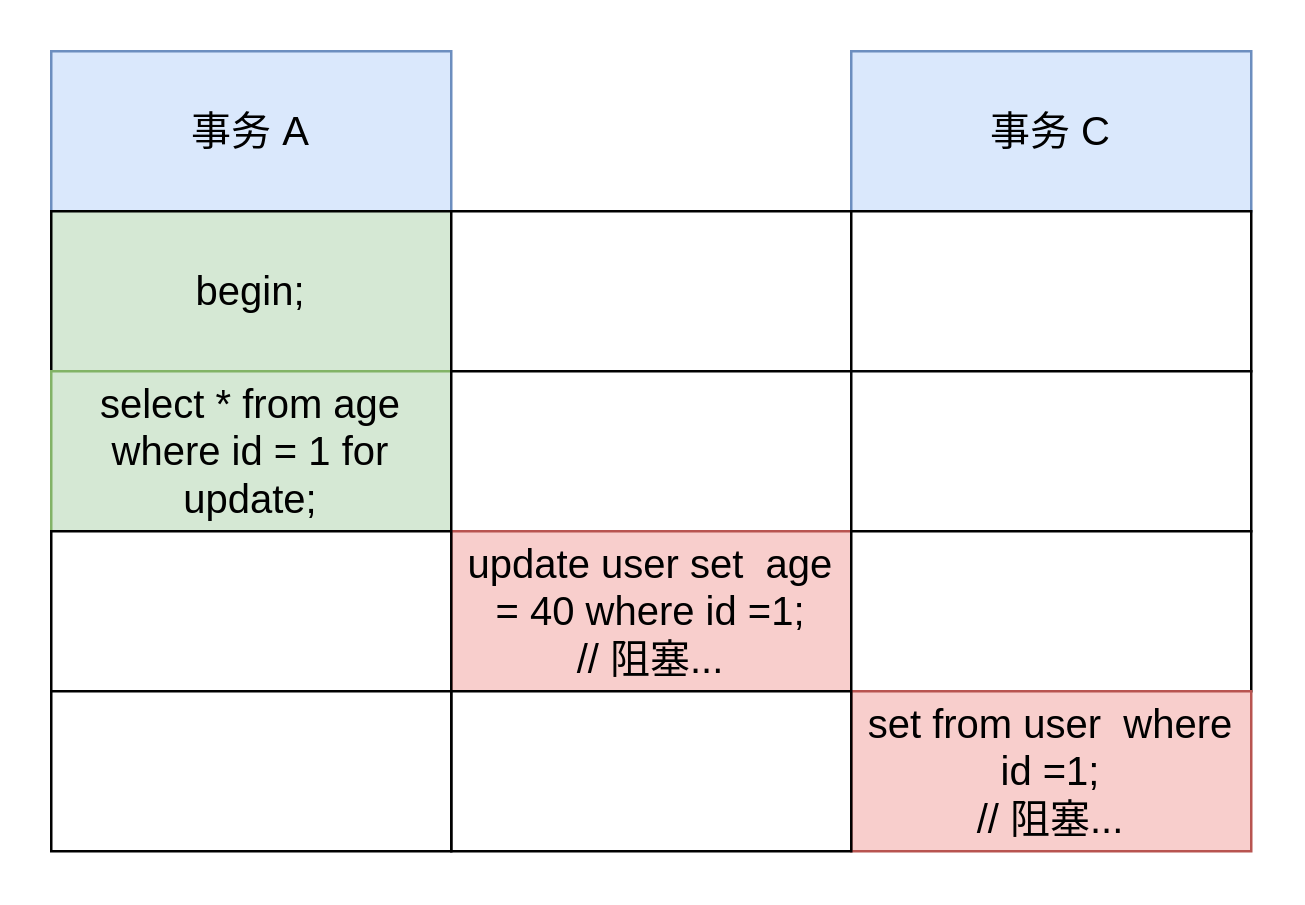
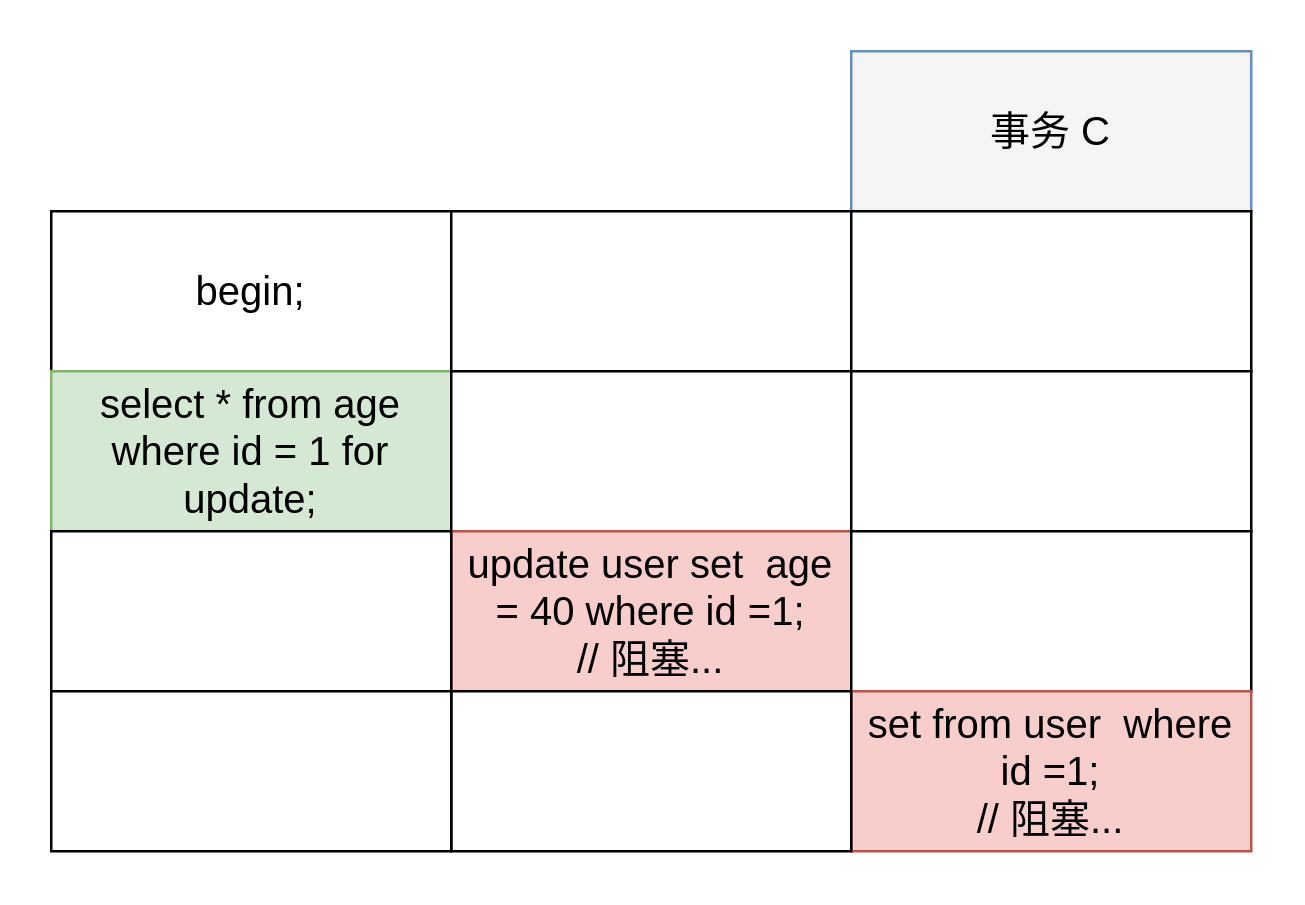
(251, 131) -> none
(1051, 131) -> (1051, 131)
(251, 291) -> (251, 291)
